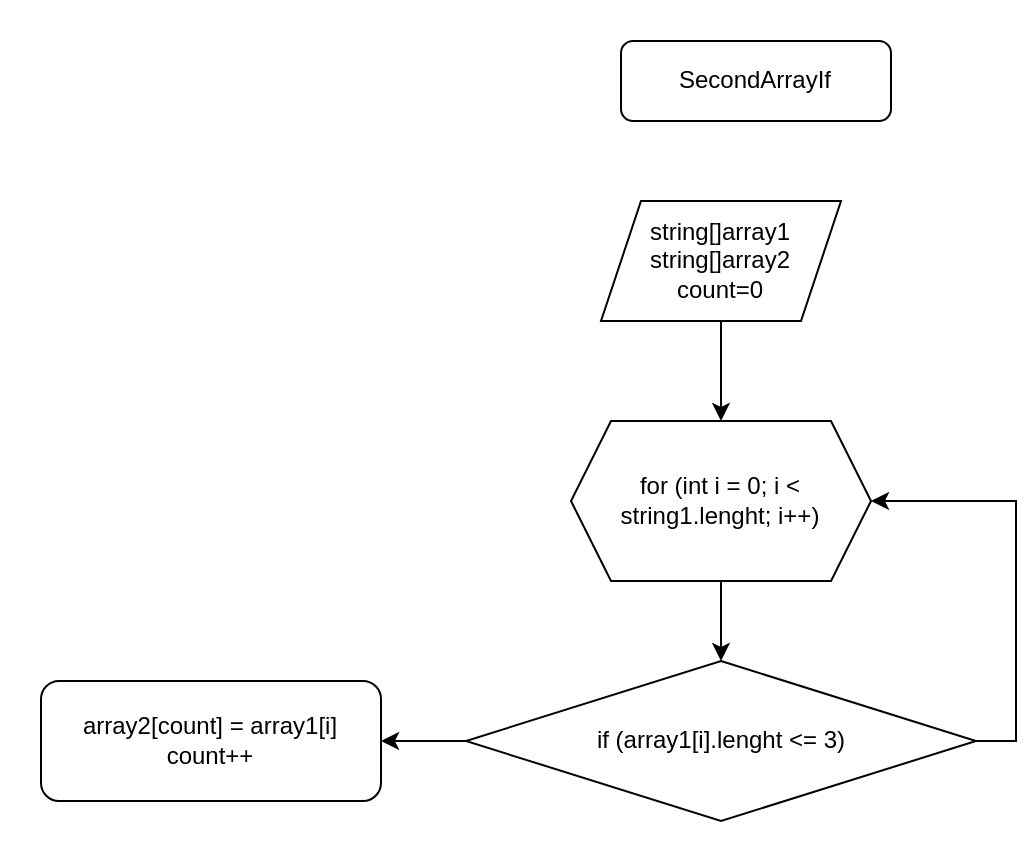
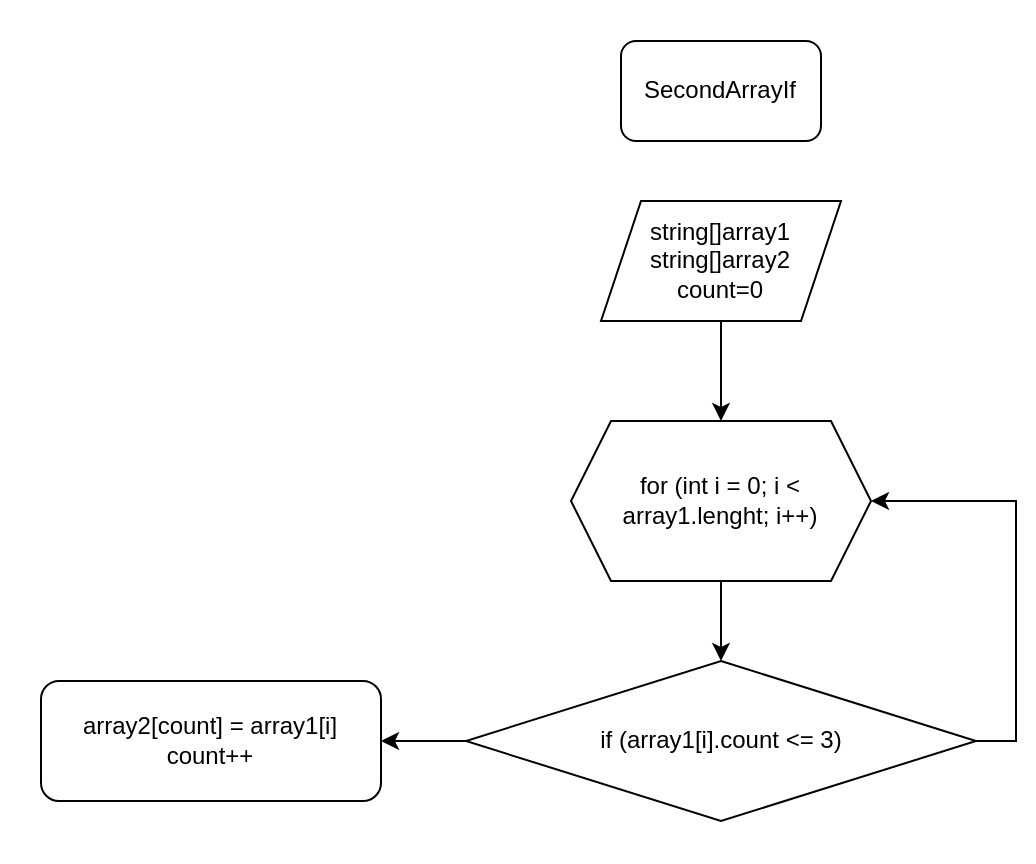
(756, 81) -> (721, 91)
(721, 501) -> (721, 501)
(722, 741) -> (722, 741)
